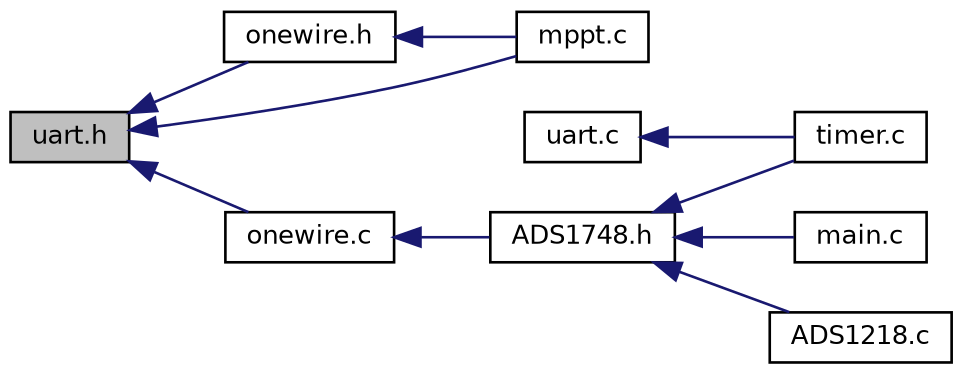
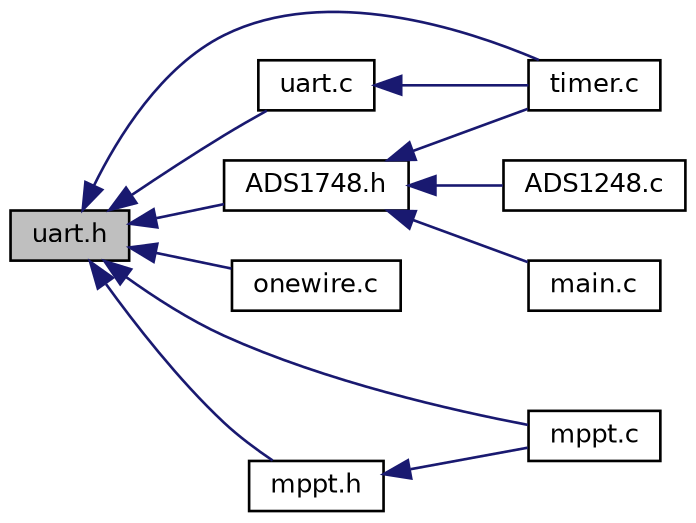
none -> (283, 17)
(310, 37) -> (316, 486)
none -> (199, 151)
(455, 237) -> (190, 211)
(861, 337) -> (594, 185)
